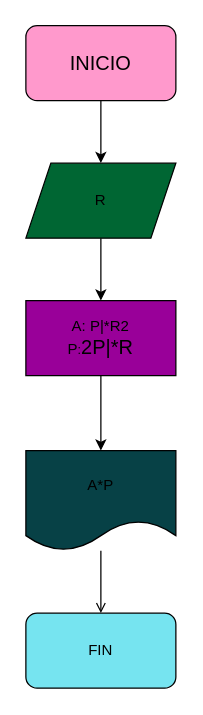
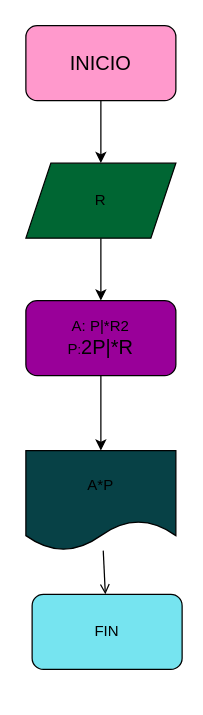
(101, 338) -> (101, 338)
(101, 651) -> (107, 632)
